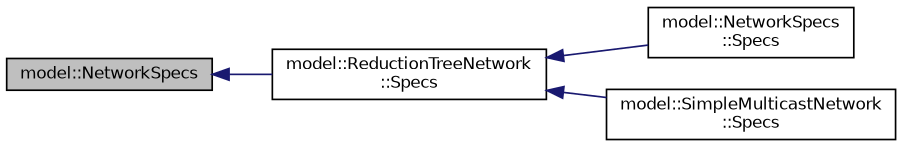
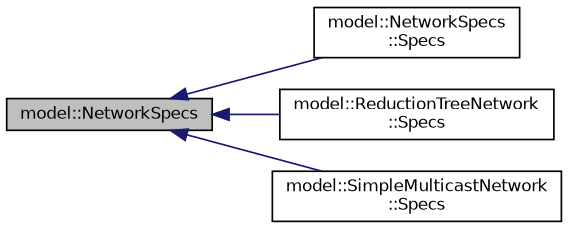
(606, 50) -> (254, 76)
(585, 95) -> (254, 153)
